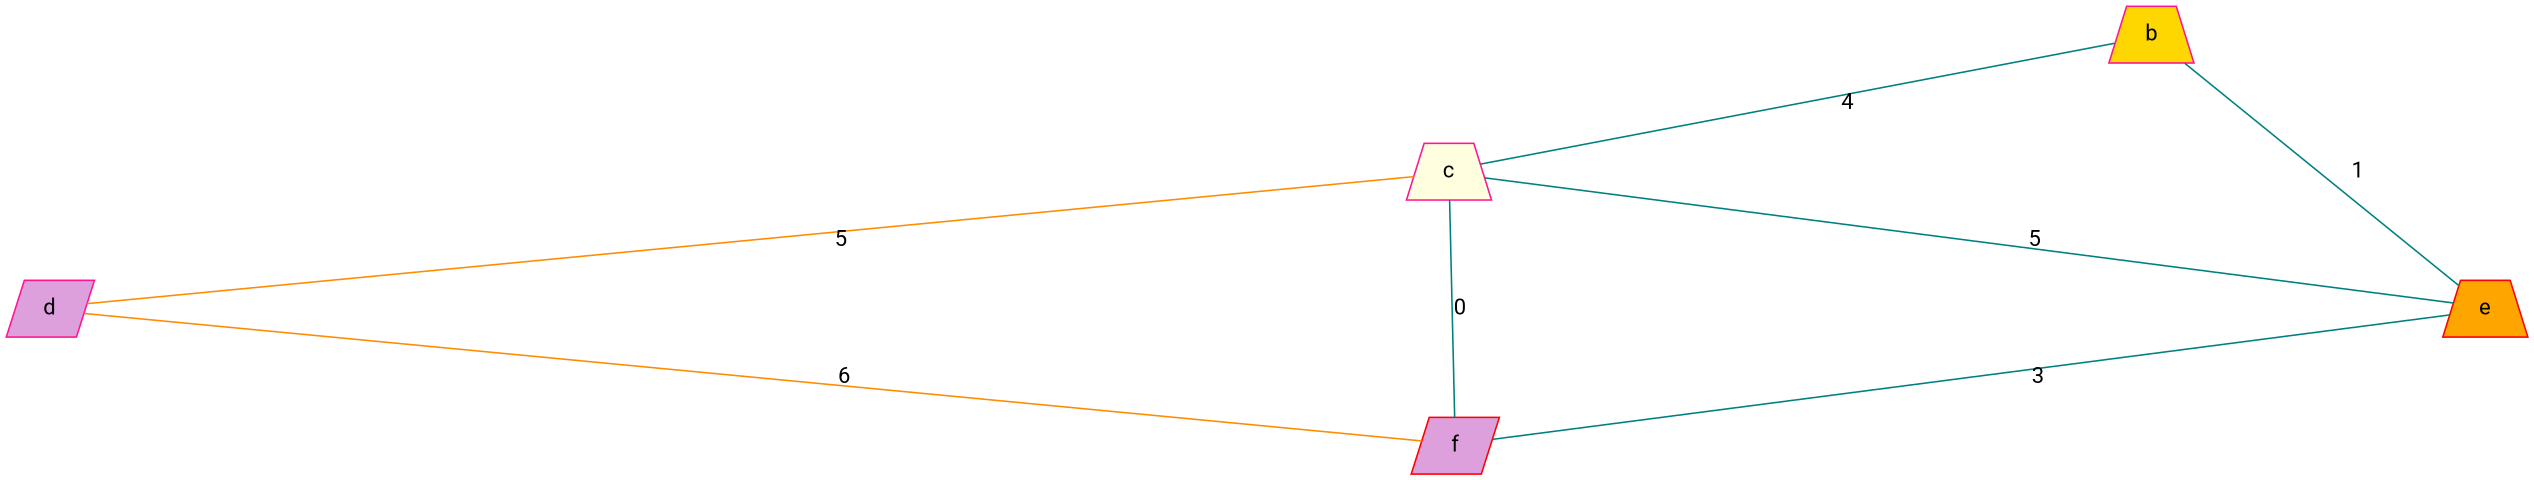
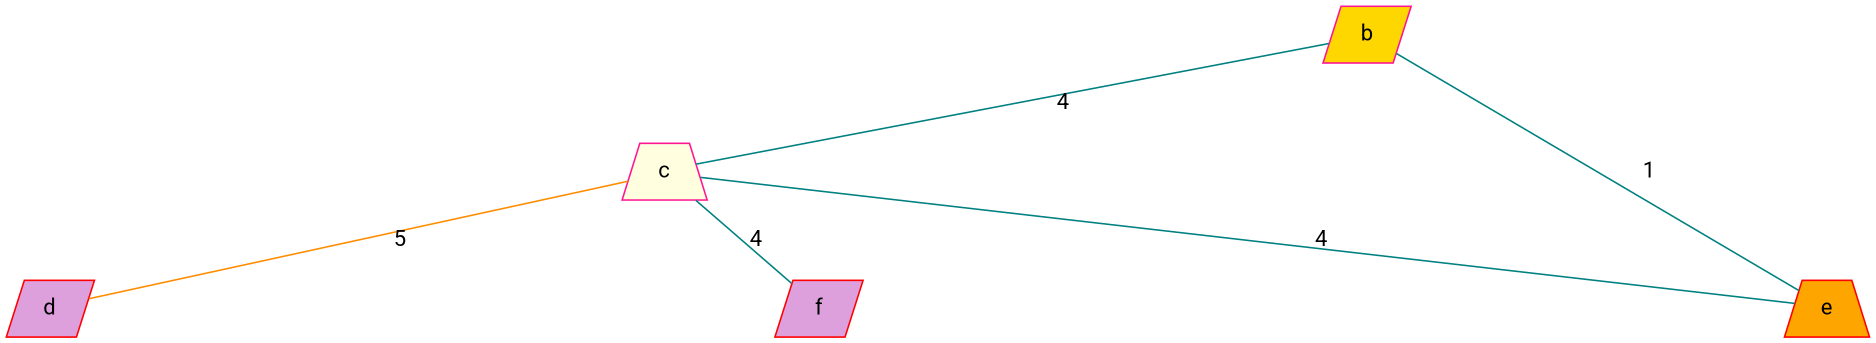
(2151, 35) -> (1367, 35)
(2035, 240) -> (1321, 240)
(50, 309) -> (50, 309)
(1460, 309) -> (756, 240)
(753, 377) -> none
(1971, 377) -> none
